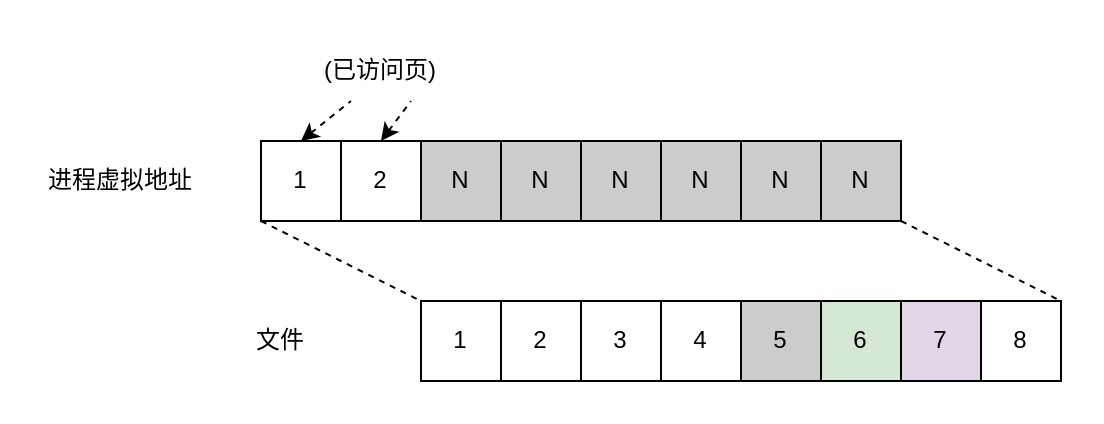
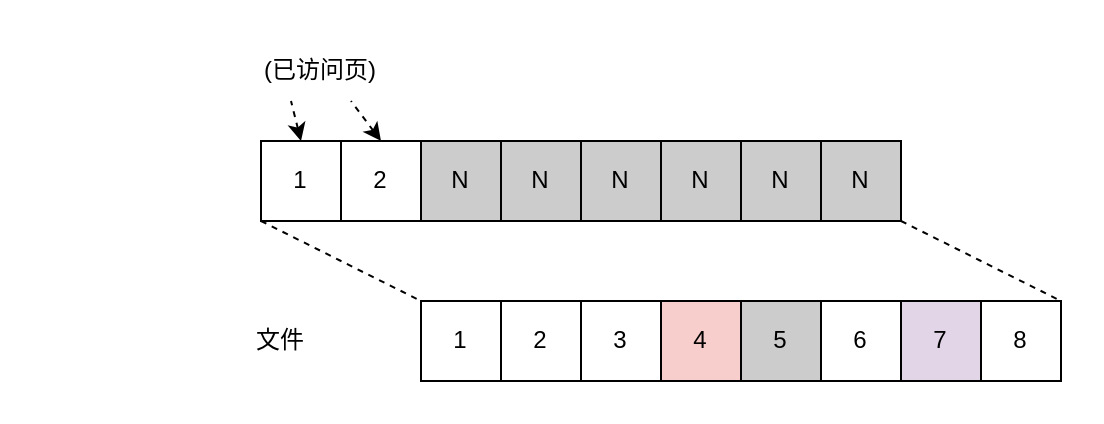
(381, 71) -> (321, 71)
(121, 181) -> none
(701, 341) -> (701, 341)
(861, 341) -> (861, 341)
